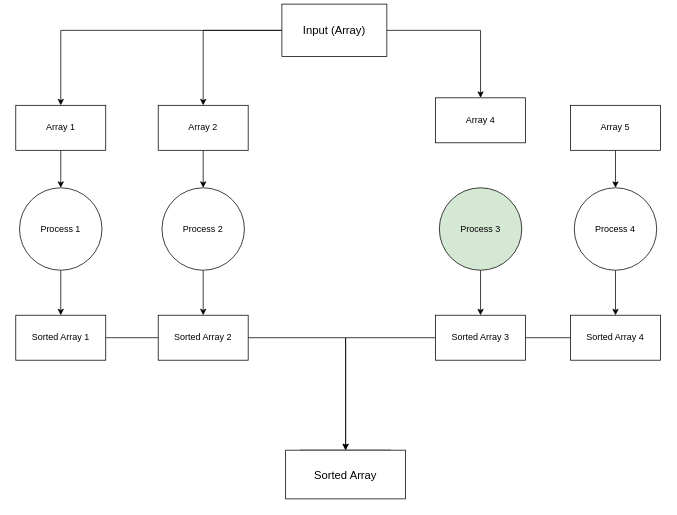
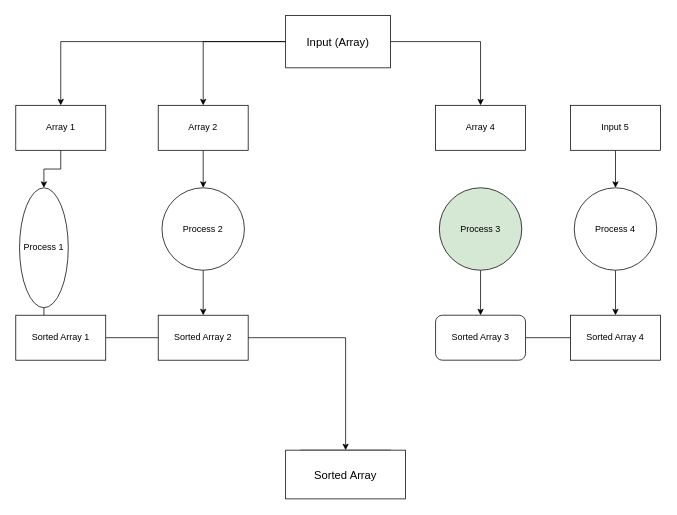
(334, 30) -> (338, 42)
(480, 120) -> (480, 128)
(615, 128) -> (615, 128)
(60, 229) -> (44, 248)
(391, 338) -> none
(480, 338) -> (480, 338)
